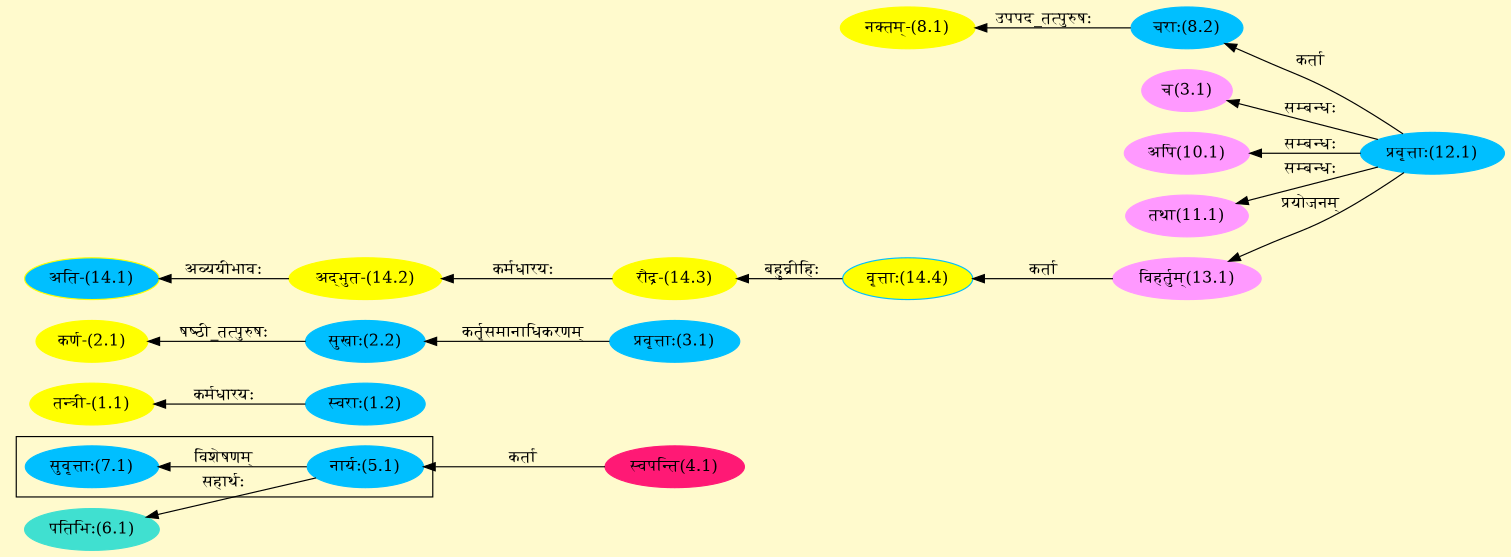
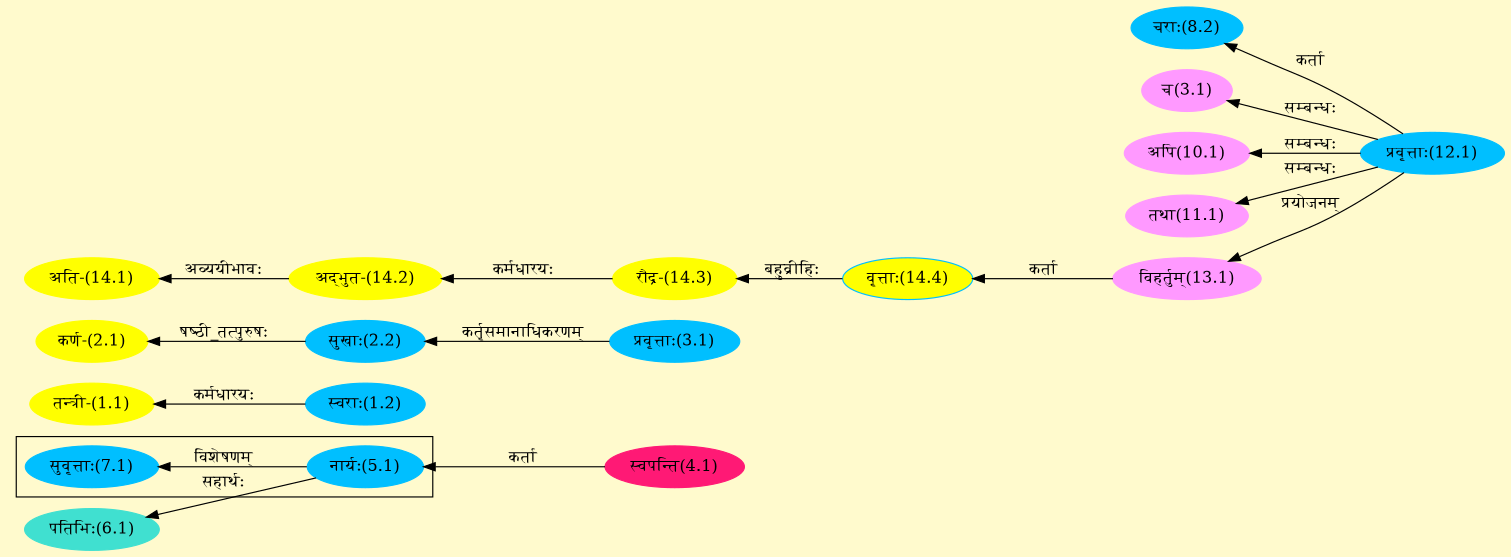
(908, 28) -> none
(92, 279) -> (92, 279)
